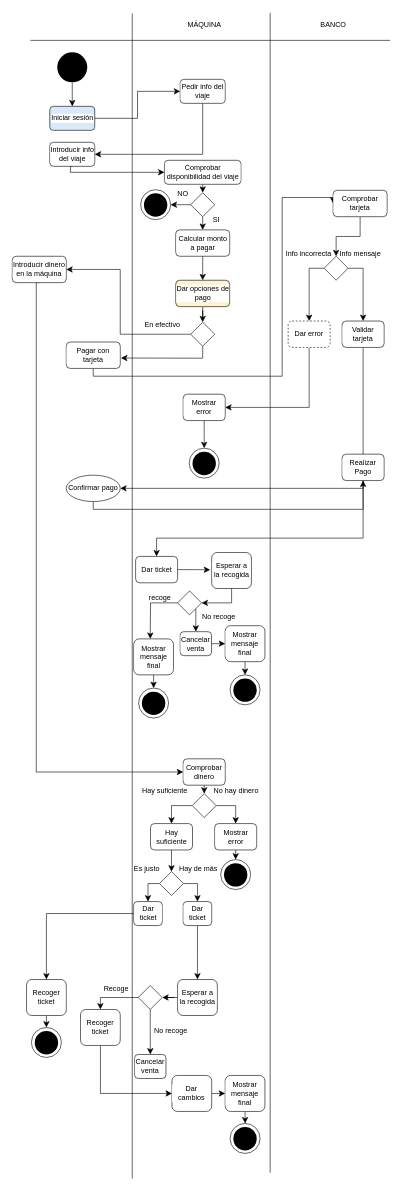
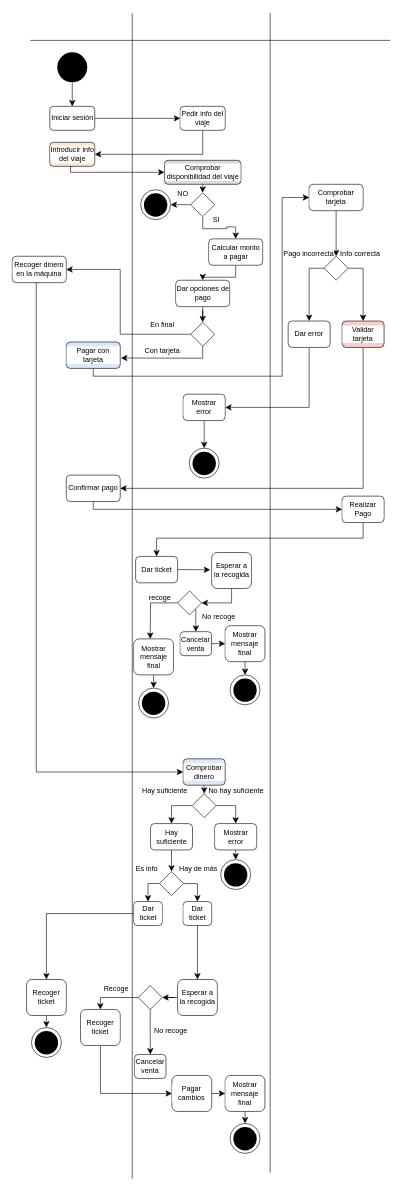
(204, 25) -> none
(333, 25) -> none
(203, 91) -> (203, 118)
(72, 118) -> (72, 118)
(72, 154) -> (72, 154)
(203, 172) -> (203, 172)
(360, 203) -> (336, 197)
(203, 243) -> (236, 252)
(309, 254) -> (309, 254)
(361, 254) -> (361, 254)
(39, 269) -> (39, 269)
(203, 293) -> (203, 293)
(163, 325) -> (163, 325)
(309, 334) -> (309, 334)
(363, 334) -> (363, 334)
none -> (162, 351)
(93, 355) -> (93, 355)
(363, 467) -> (363, 509)
(93, 488) -> (93, 488)
(204, 772) -> (204, 772)
(236, 791) -> (236, 791)
(147, 869) -> (147, 869)
(192, 1094) -> (192, 1094)
